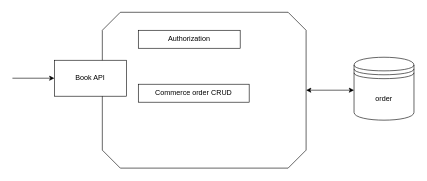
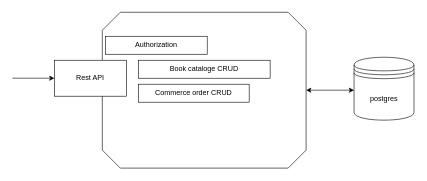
(189, 39) -> (156, 45)
none -> (204, 69)
(90, 78) -> (90, 78)
(384, 99) -> (384, 99)
